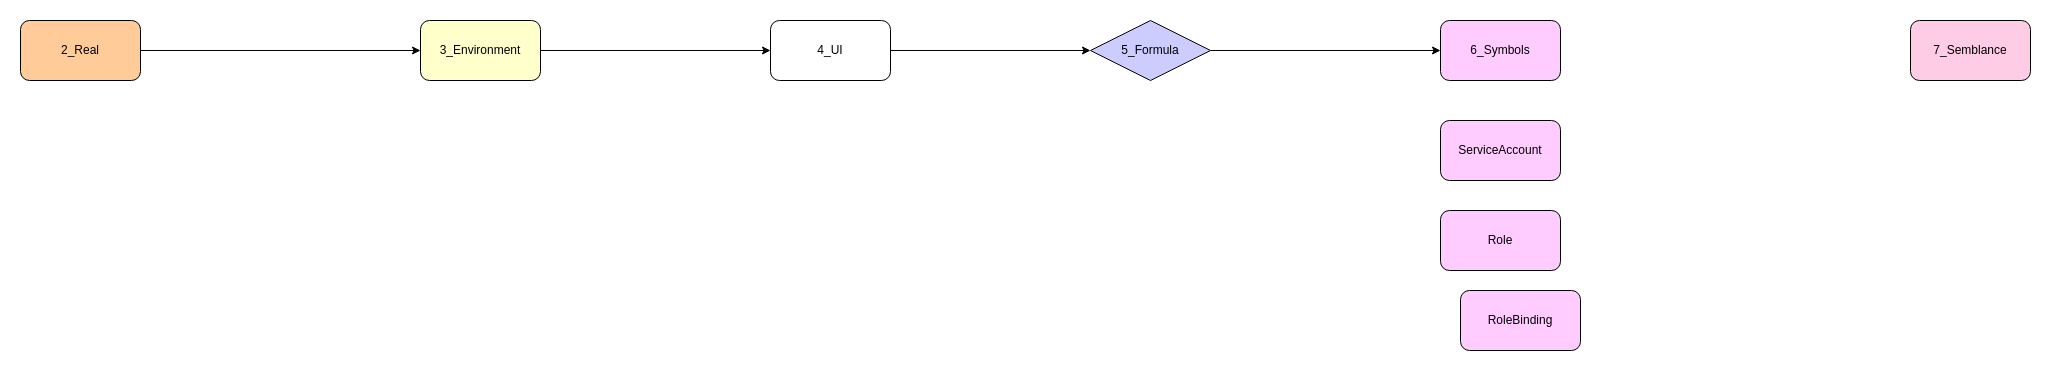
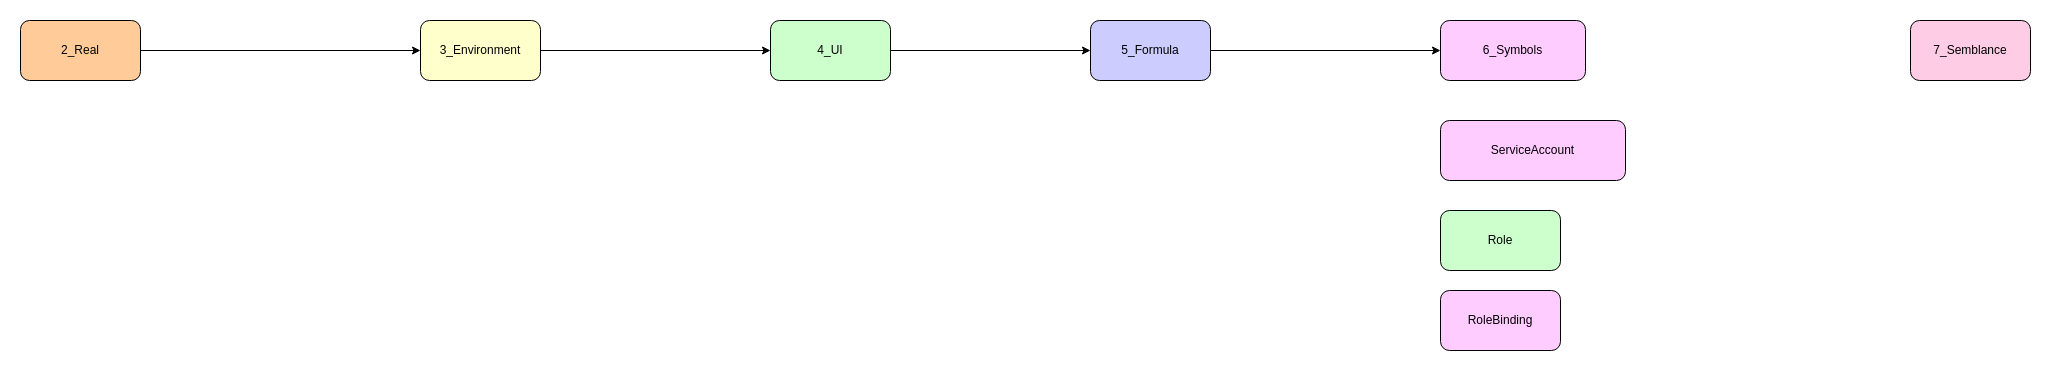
(831, 51) -> (831, 51)
(1151, 51) -> (1151, 51)
(1501, 51) -> (1513, 51)
(1501, 151) -> (1533, 151)
(1501, 241) -> (1501, 241)
(1521, 321) -> (1501, 321)
